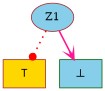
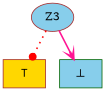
(53, 17) -> (53, 17)
